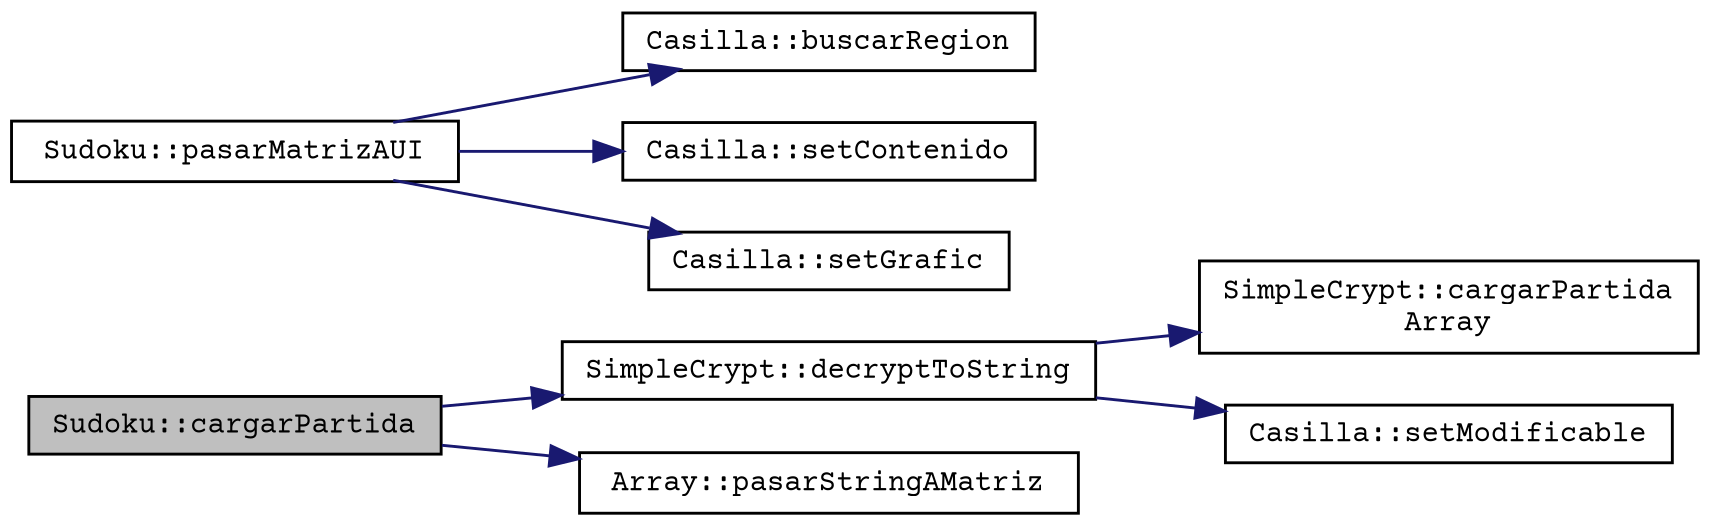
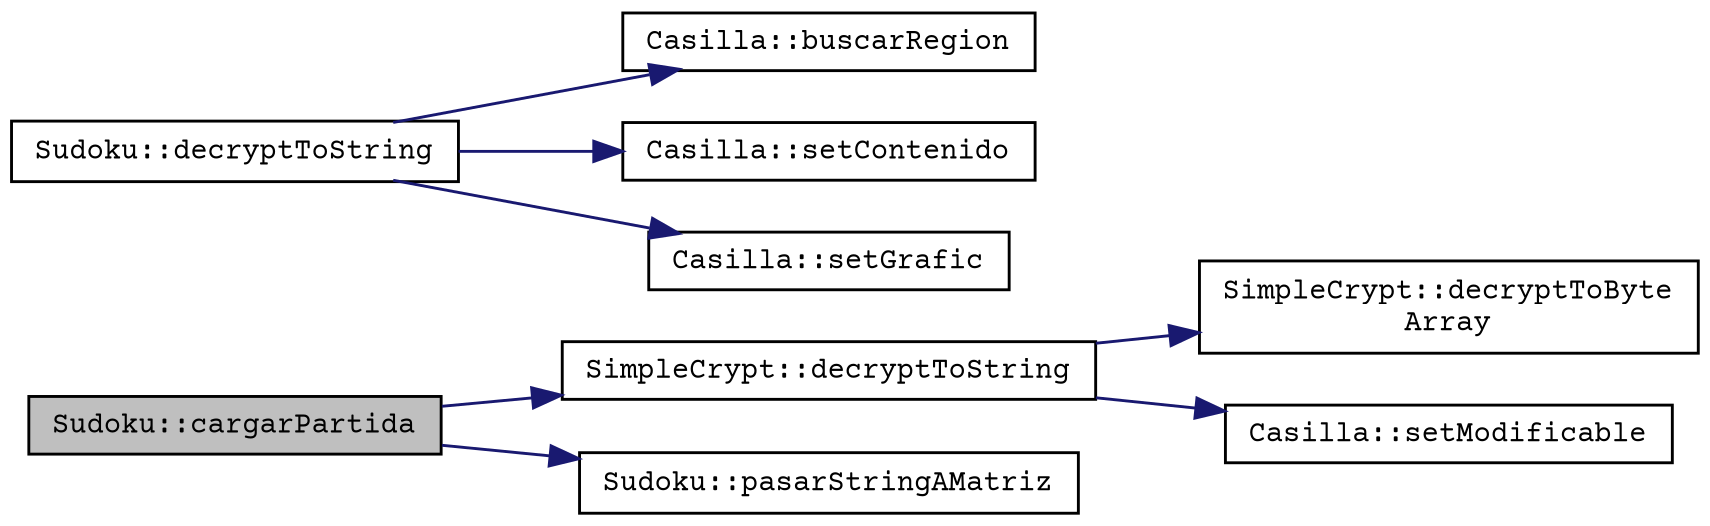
(235, 151) -> (235, 151)
(1449, 307) -> (1449, 307)
(829, 483) -> (829, 483)
